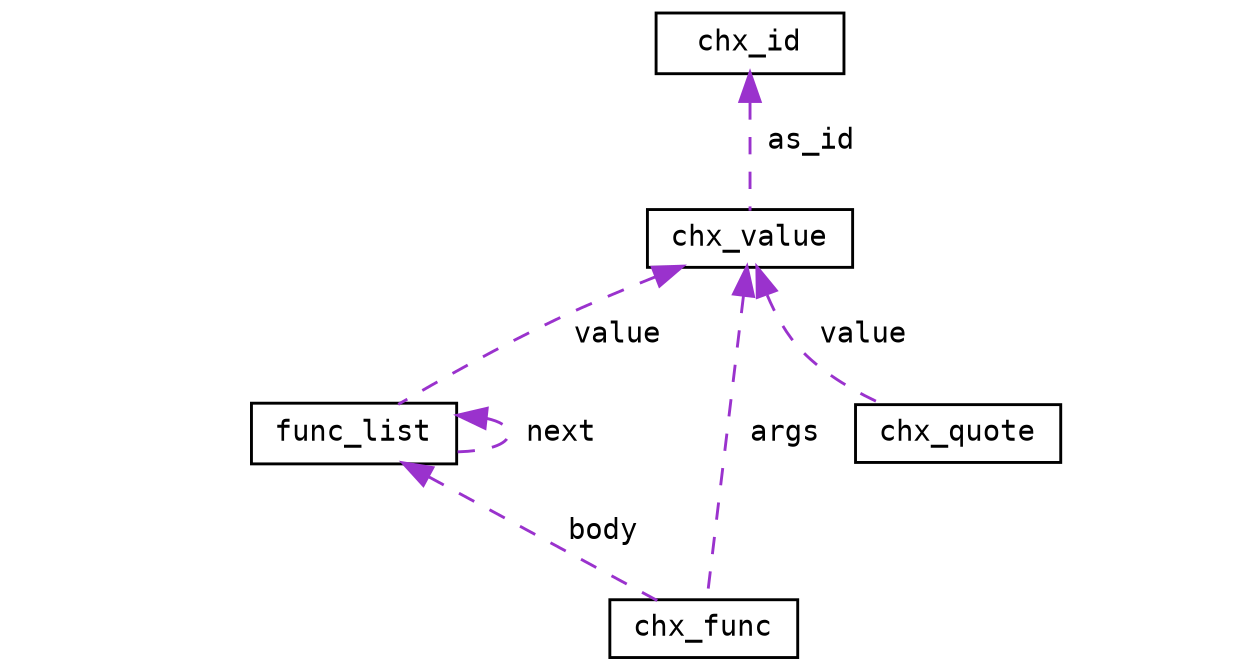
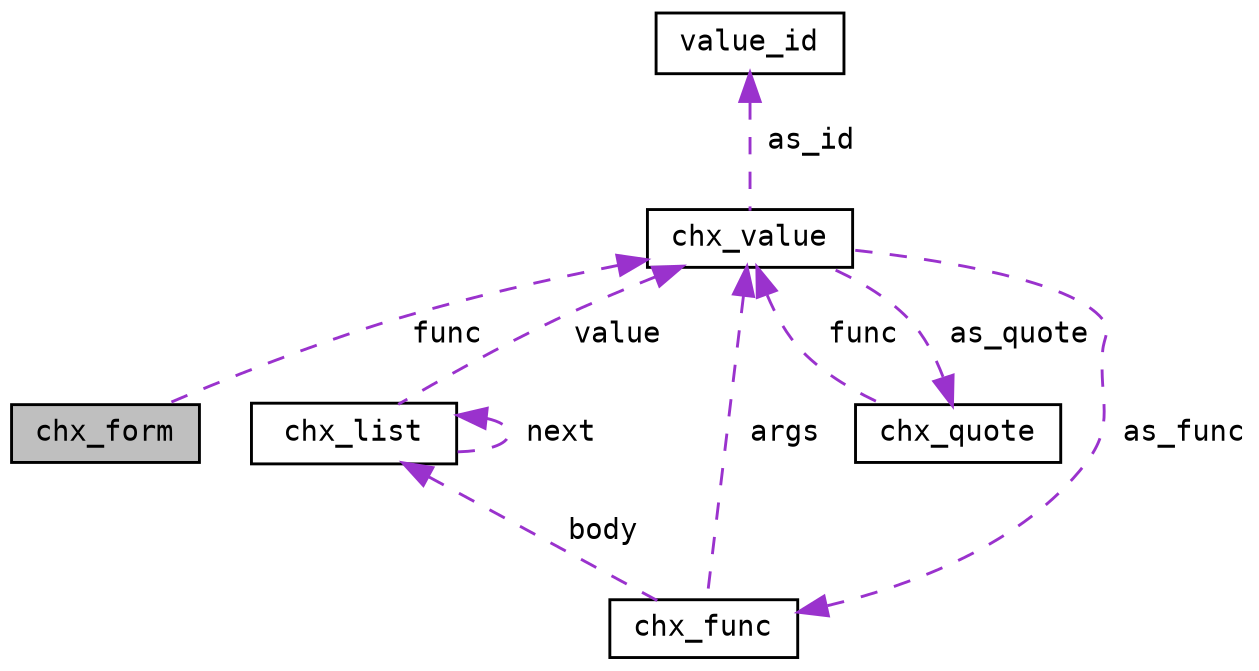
(750, 43) -> (750, 43)
none -> (897, 309)
(856, 335) -> (856, 335)
none -> (1104, 411)
none -> (105, 434)
(354, 434) -> (354, 434)
